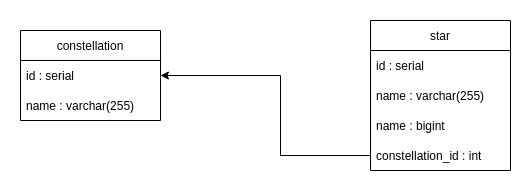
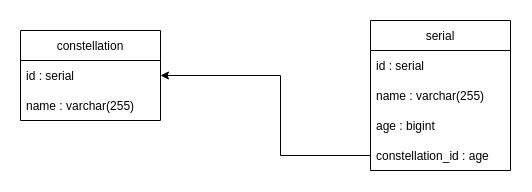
(440, 36) -> (440, 36)
(412, 126) -> (409, 126)
(437, 156) -> (439, 156)
